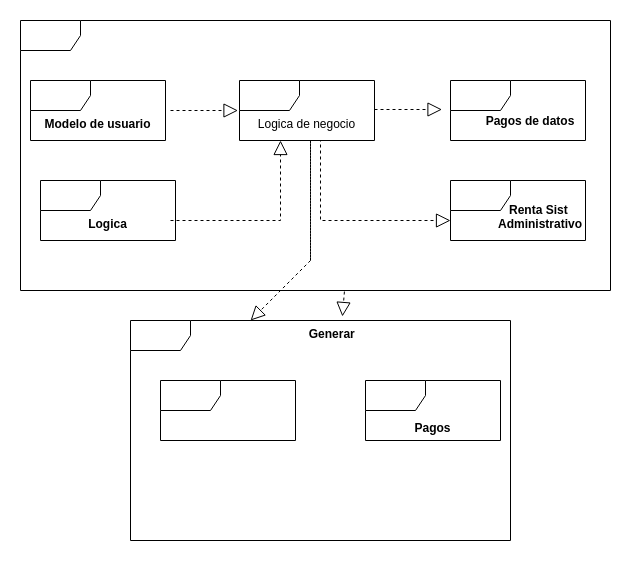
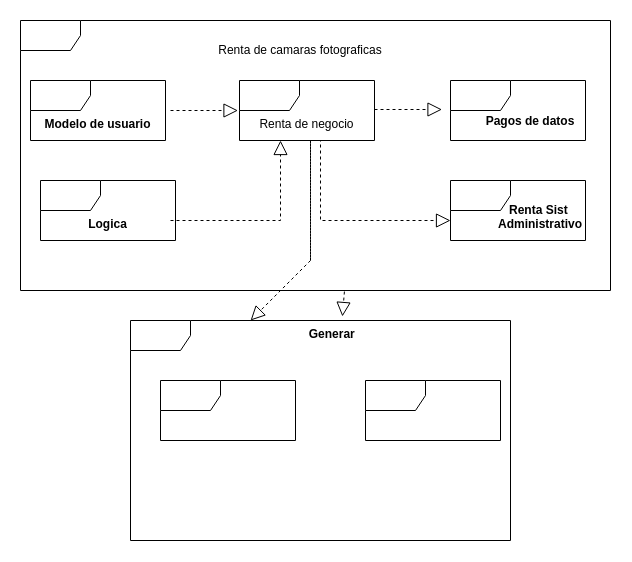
none -> (301, 51)
(307, 124) -> (307, 124)
(433, 428) -> none
